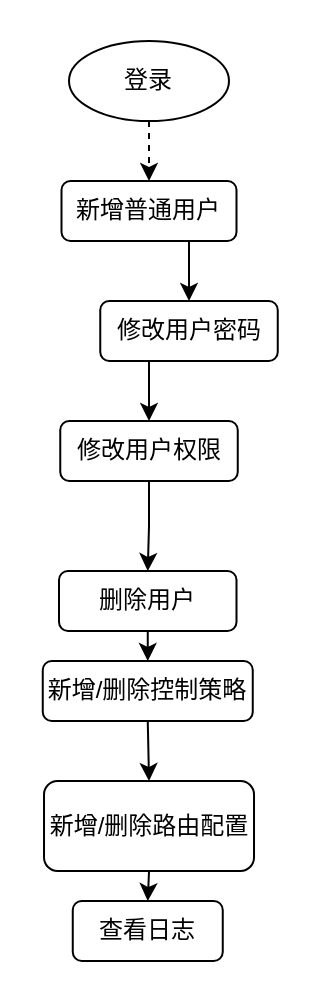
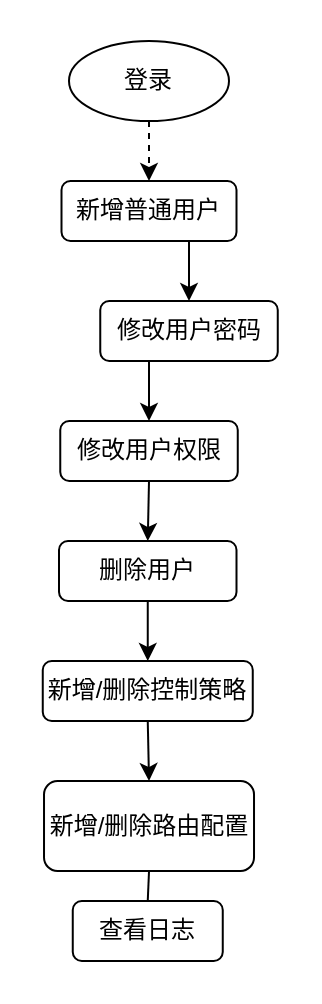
(148, 601) -> (148, 571)
(148, 886) -> (148, 891)
